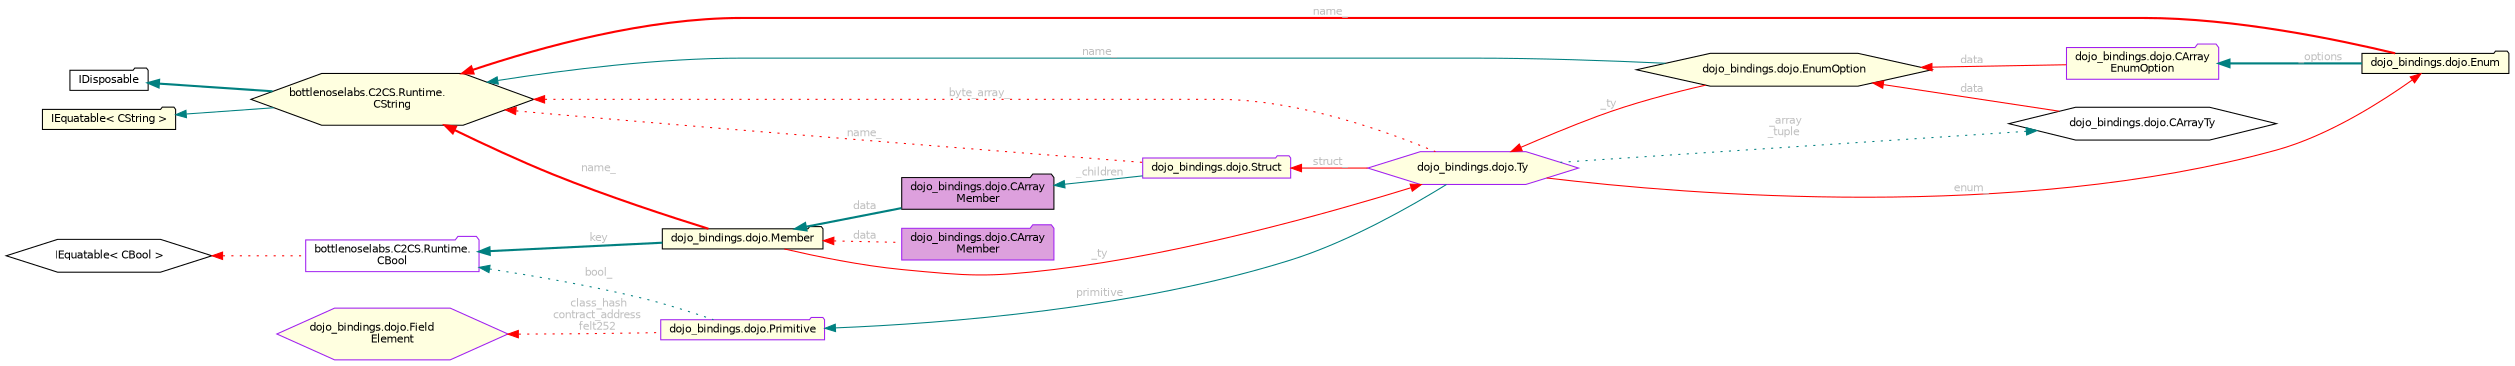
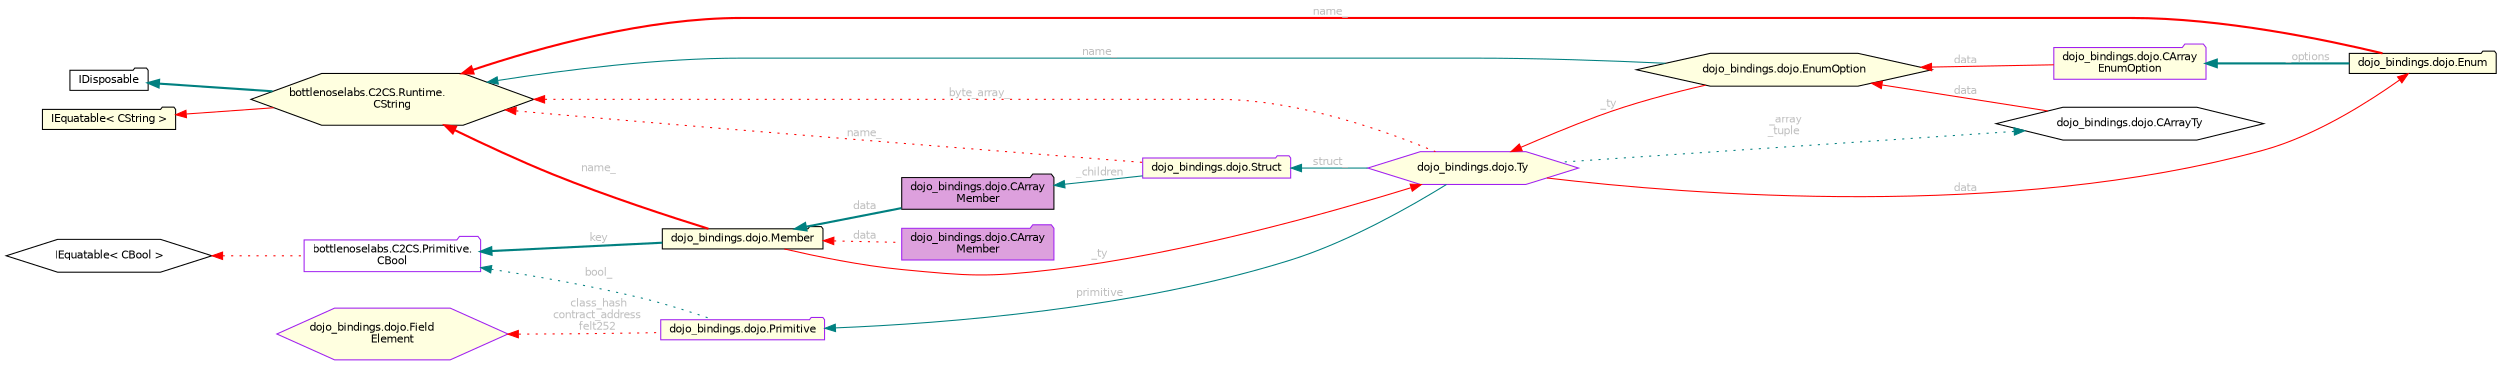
(230, 111) -> (230, 111)
(1335, 168) -> (1335, 168)
(1970, 189) -> (1964, 189)
(392, 256) -> (392, 256)
